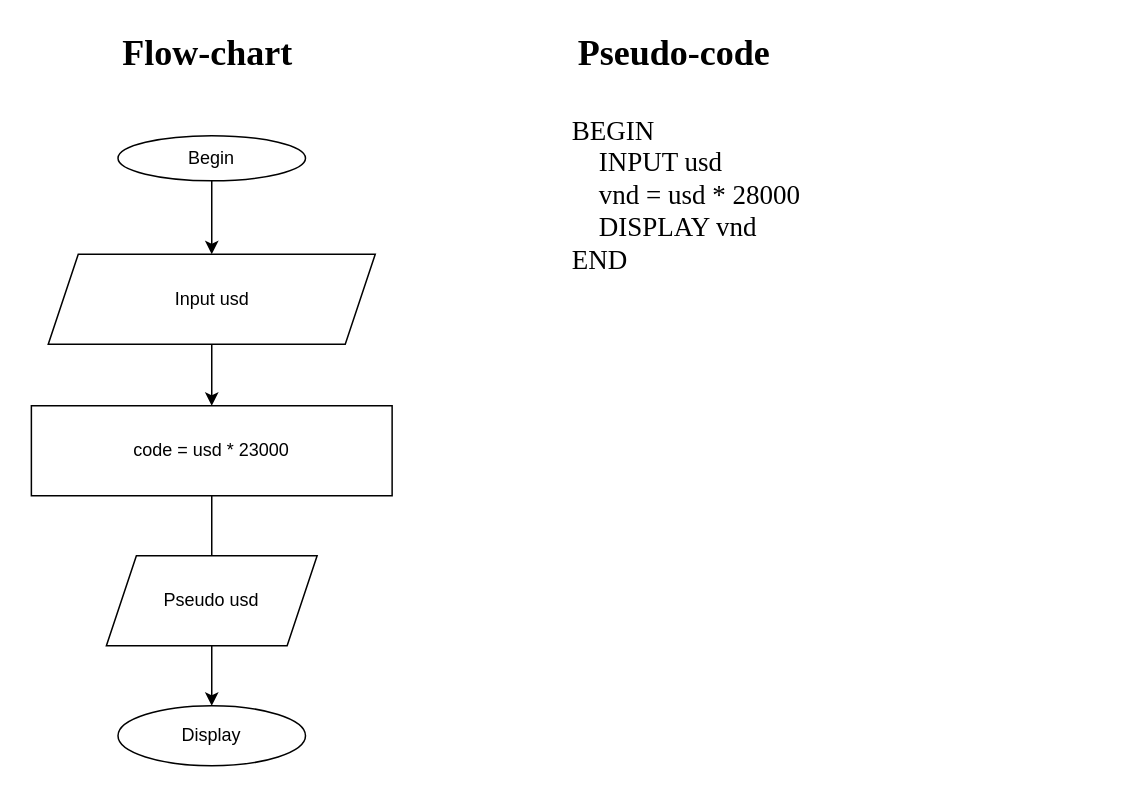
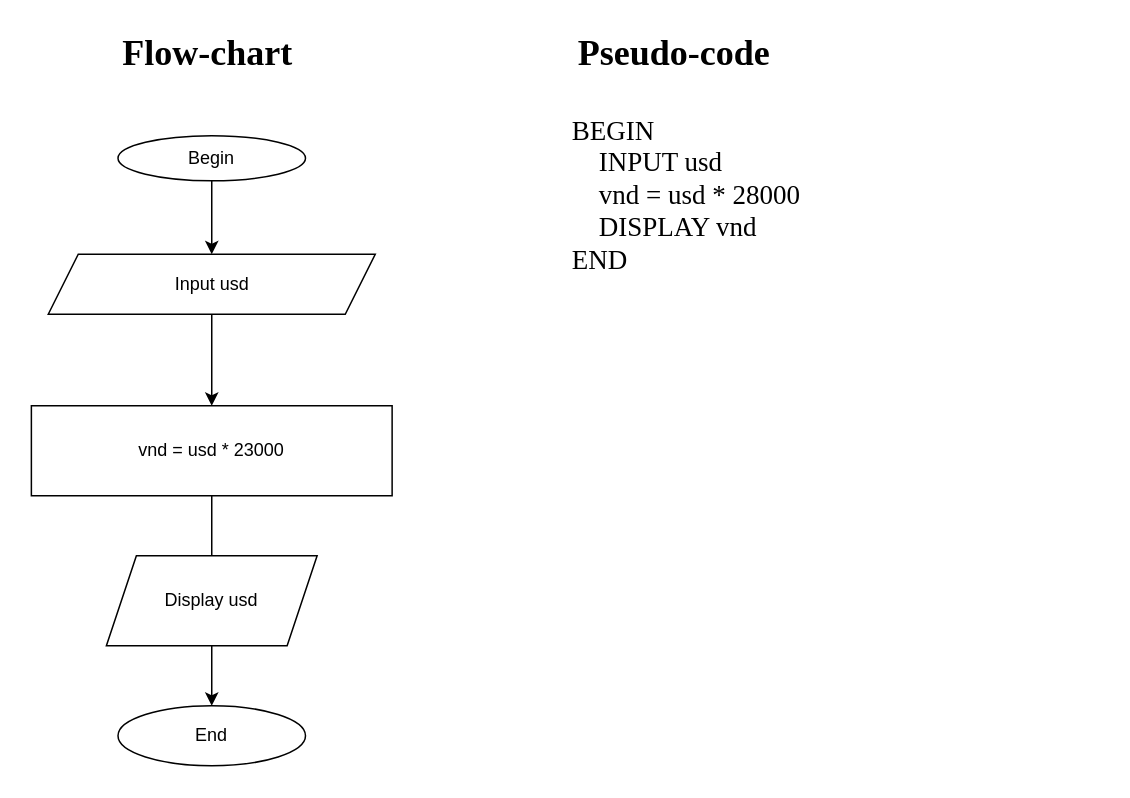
(212, 299) -> (212, 284)
(212, 451) -> (212, 451)
(212, 601) -> (212, 601)
(212, 736) -> (212, 736)
